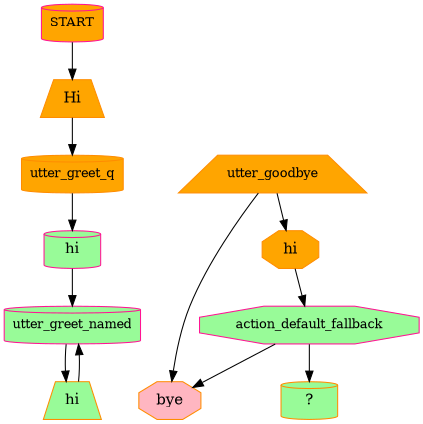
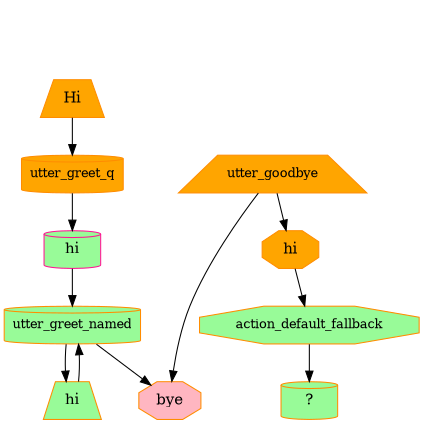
(72, 23) -> none
(72, 325) -> (72, 325)
(309, 325) -> (309, 325)
(239, 363) -> (119, 362)
